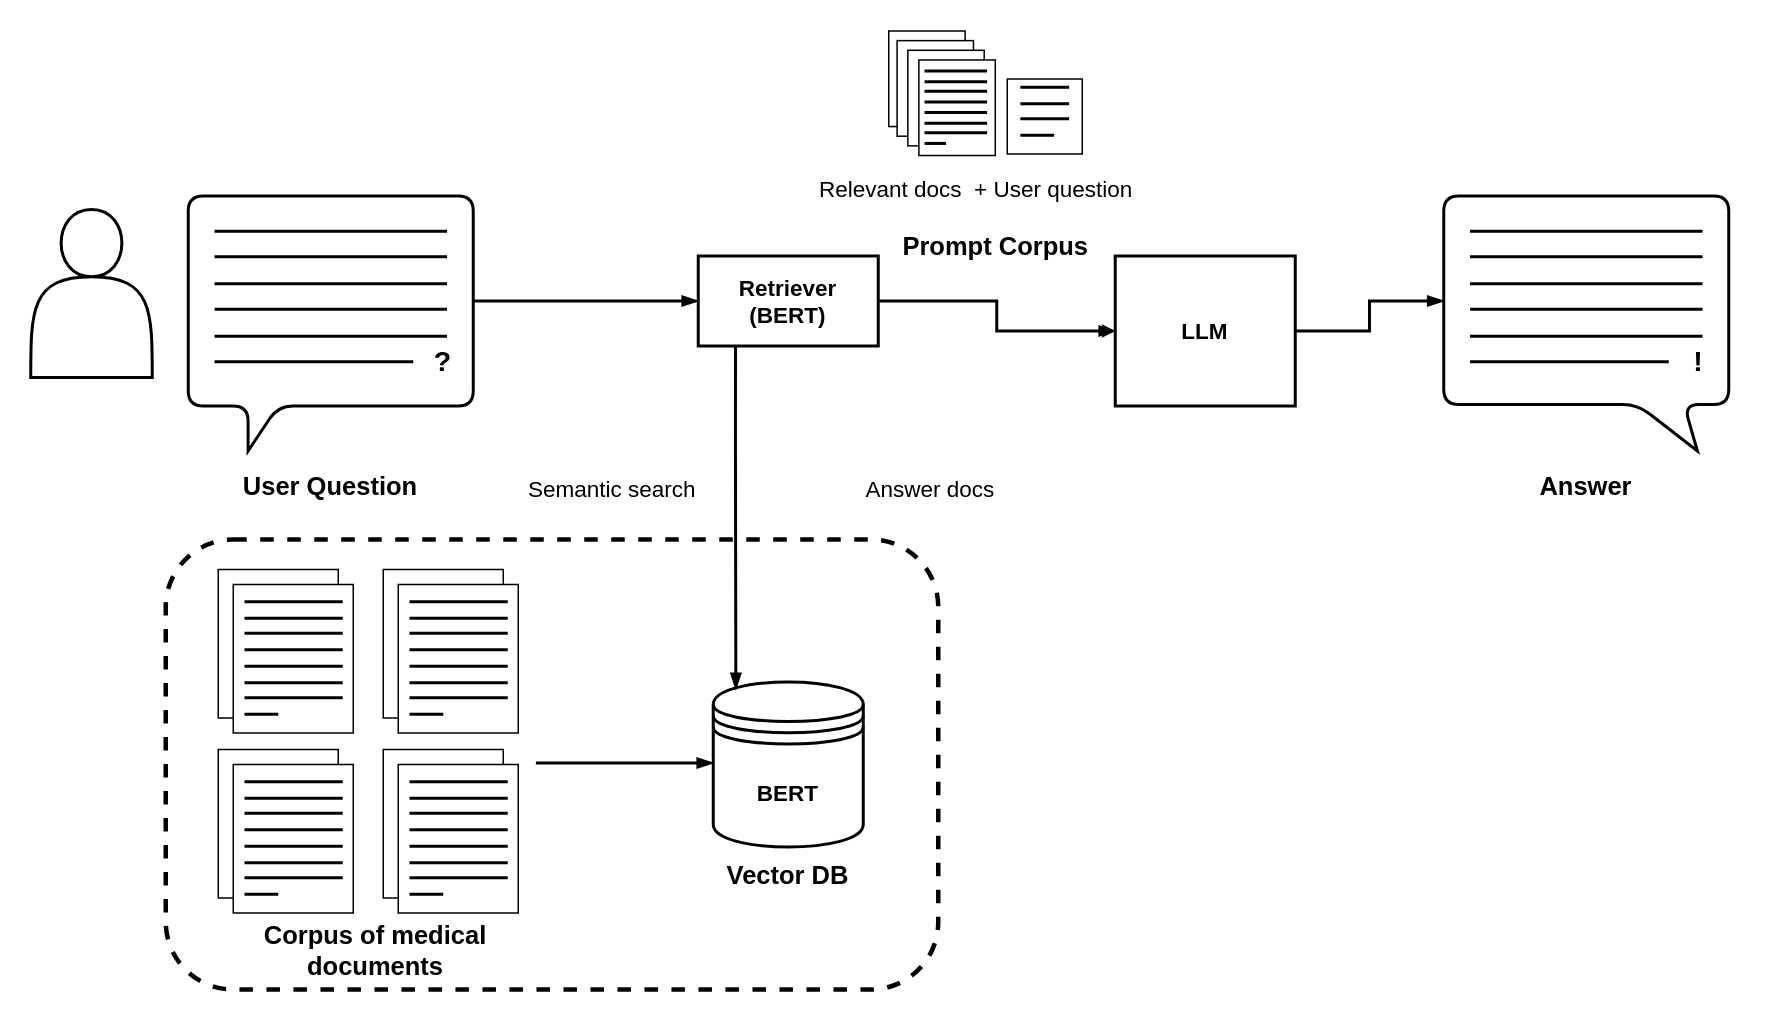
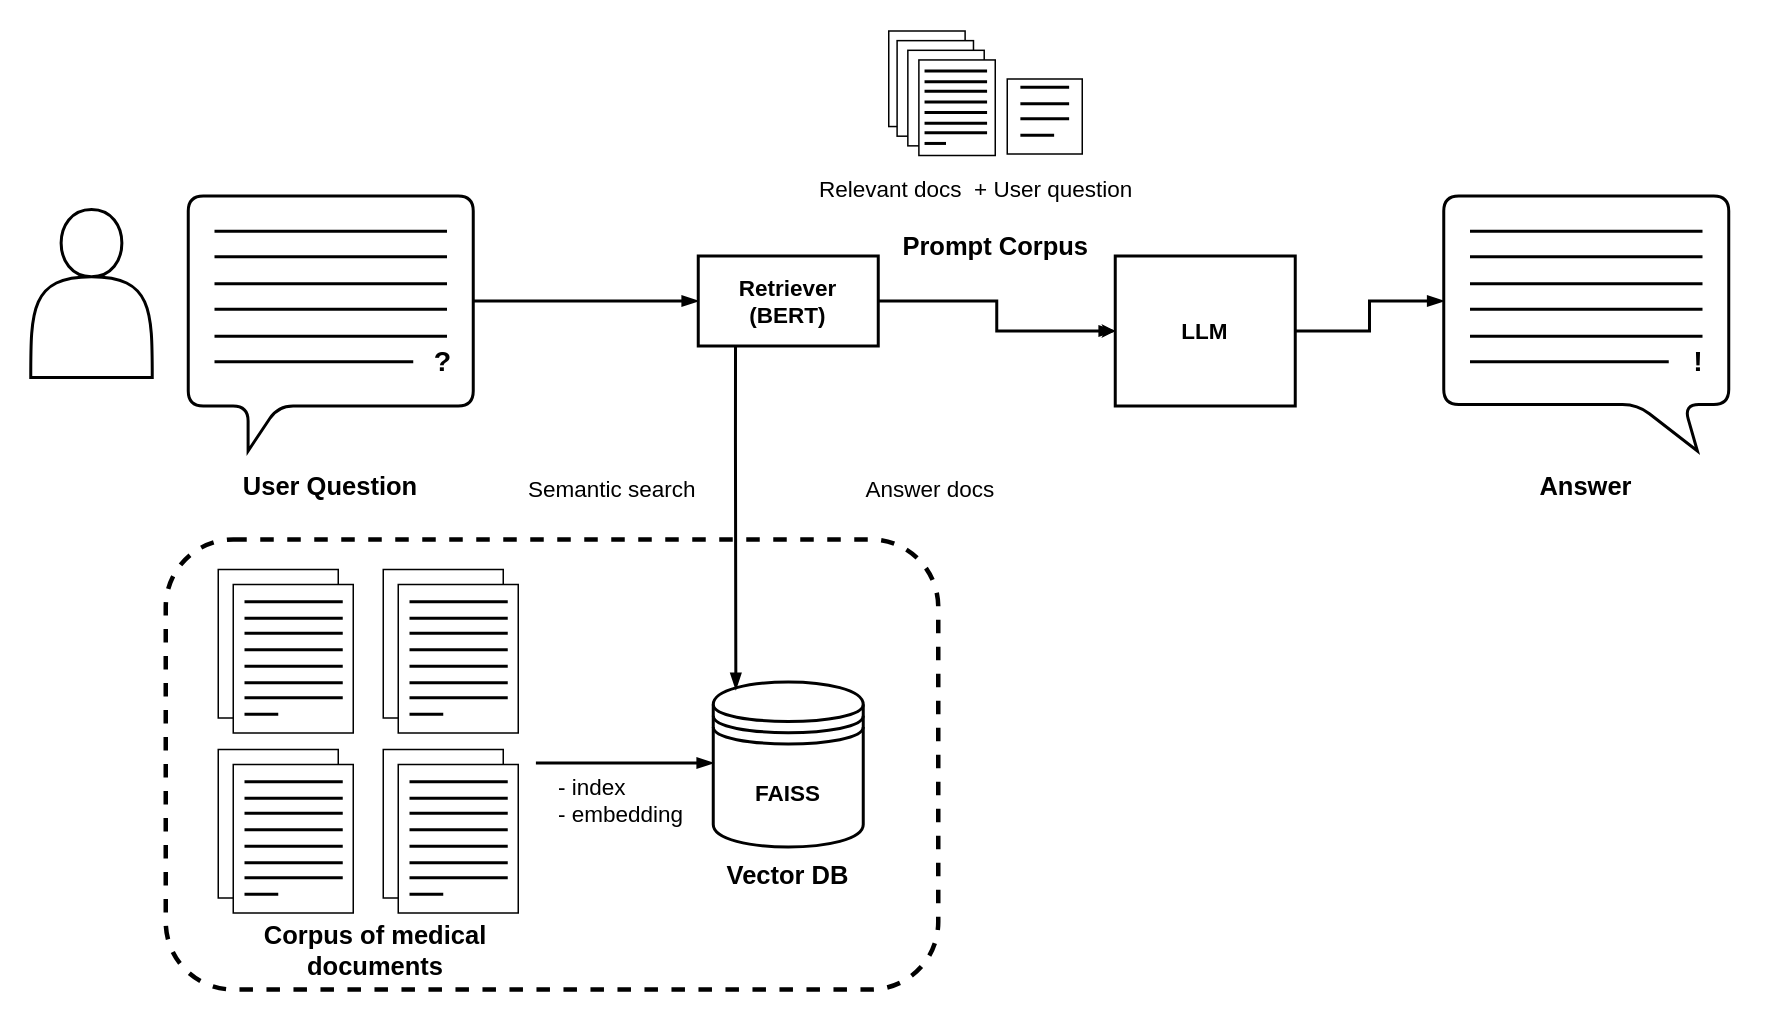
(788, 793) -> (788, 793)
none -> (623, 794)
